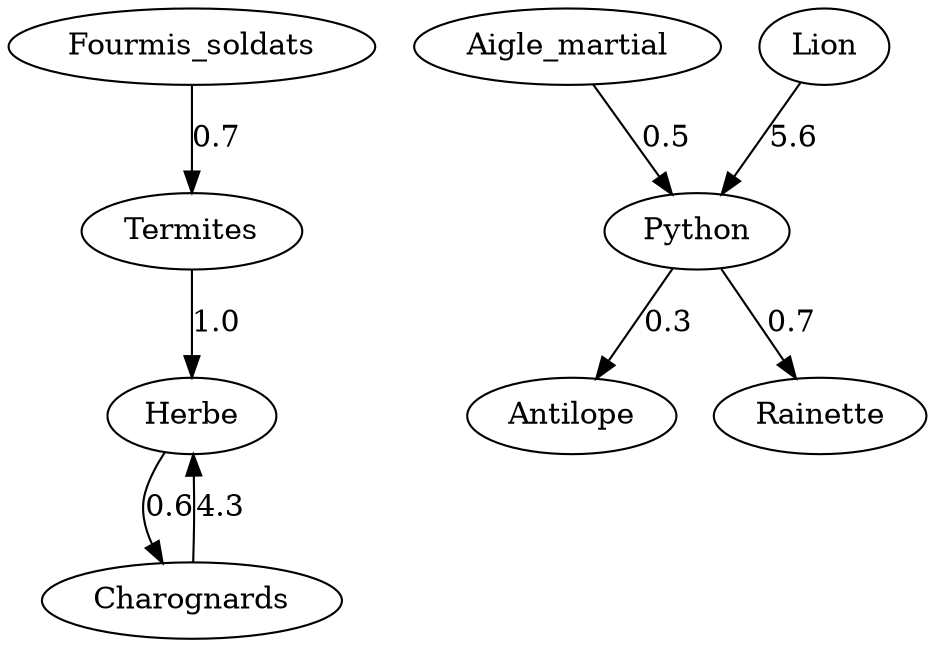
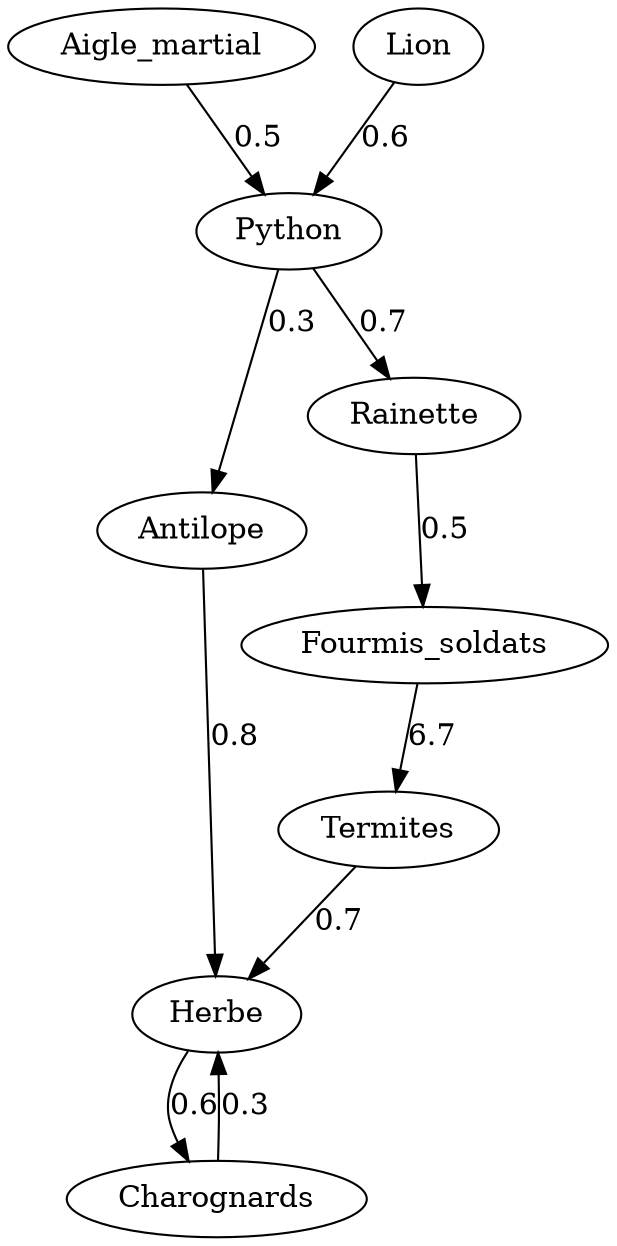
(216, 139) -> (432, 737)
(794, 139) -> (385, 139)
(216, 324) -> (339, 922)
(221, 508) -> (245, 1107)
none -> (419, 520)
none -> (209, 762)
